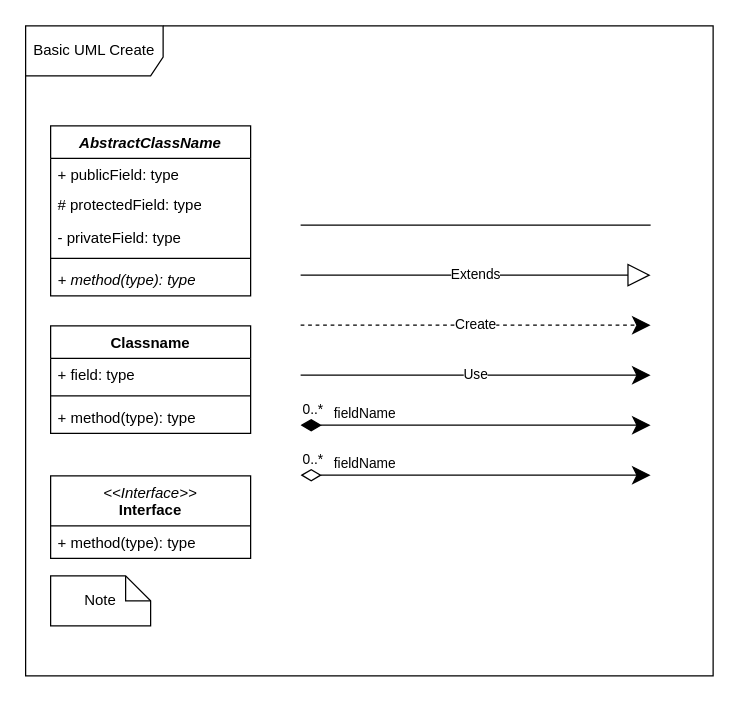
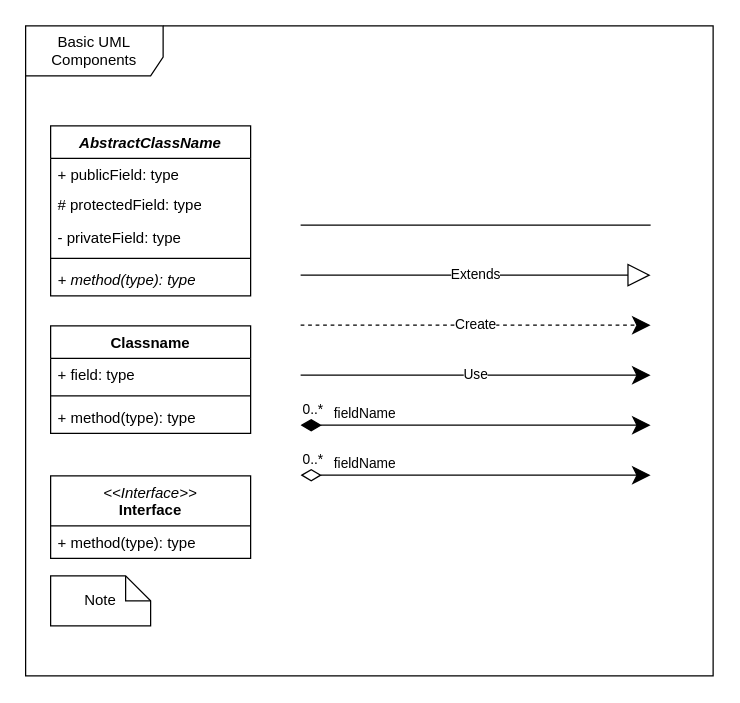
(94, 51) -> (94, 51)
